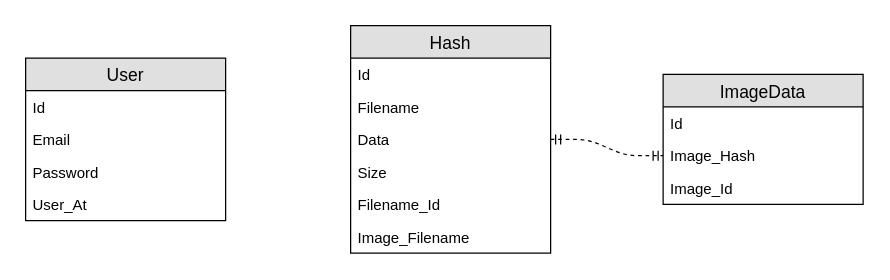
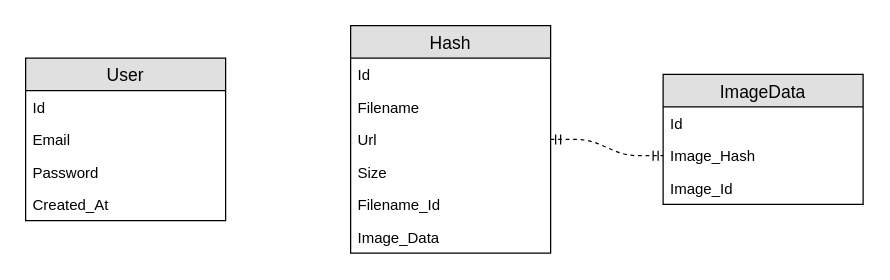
(374, 140) -> (368, 140)
(62, 205) -> (75, 205)
(412, 238) -> (400, 238)
